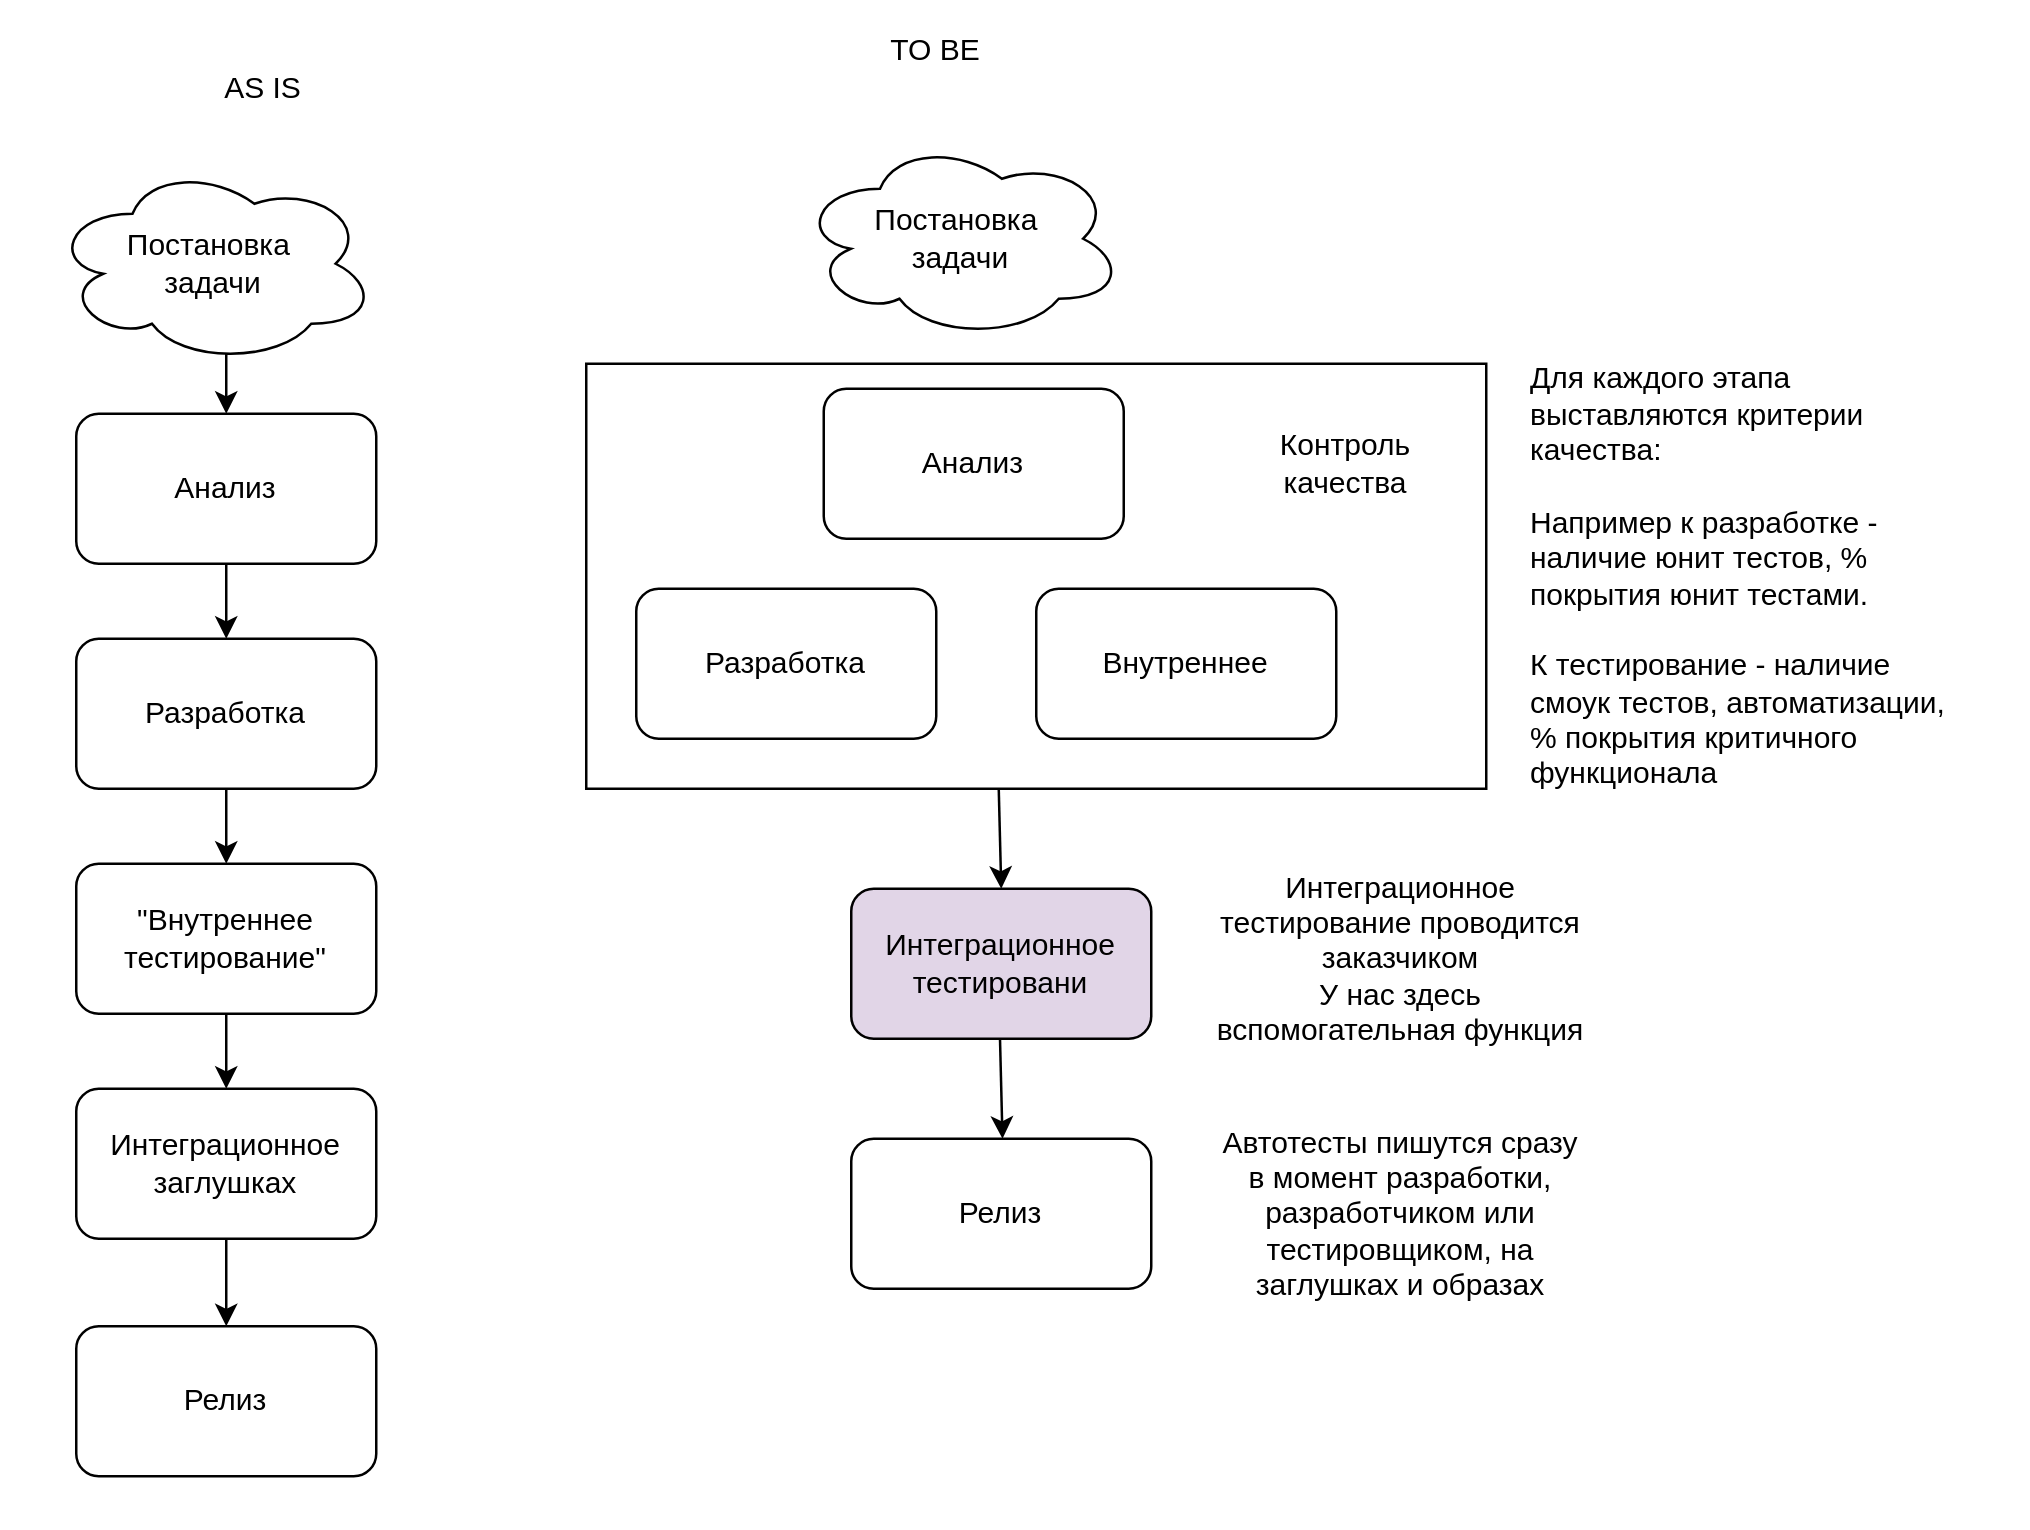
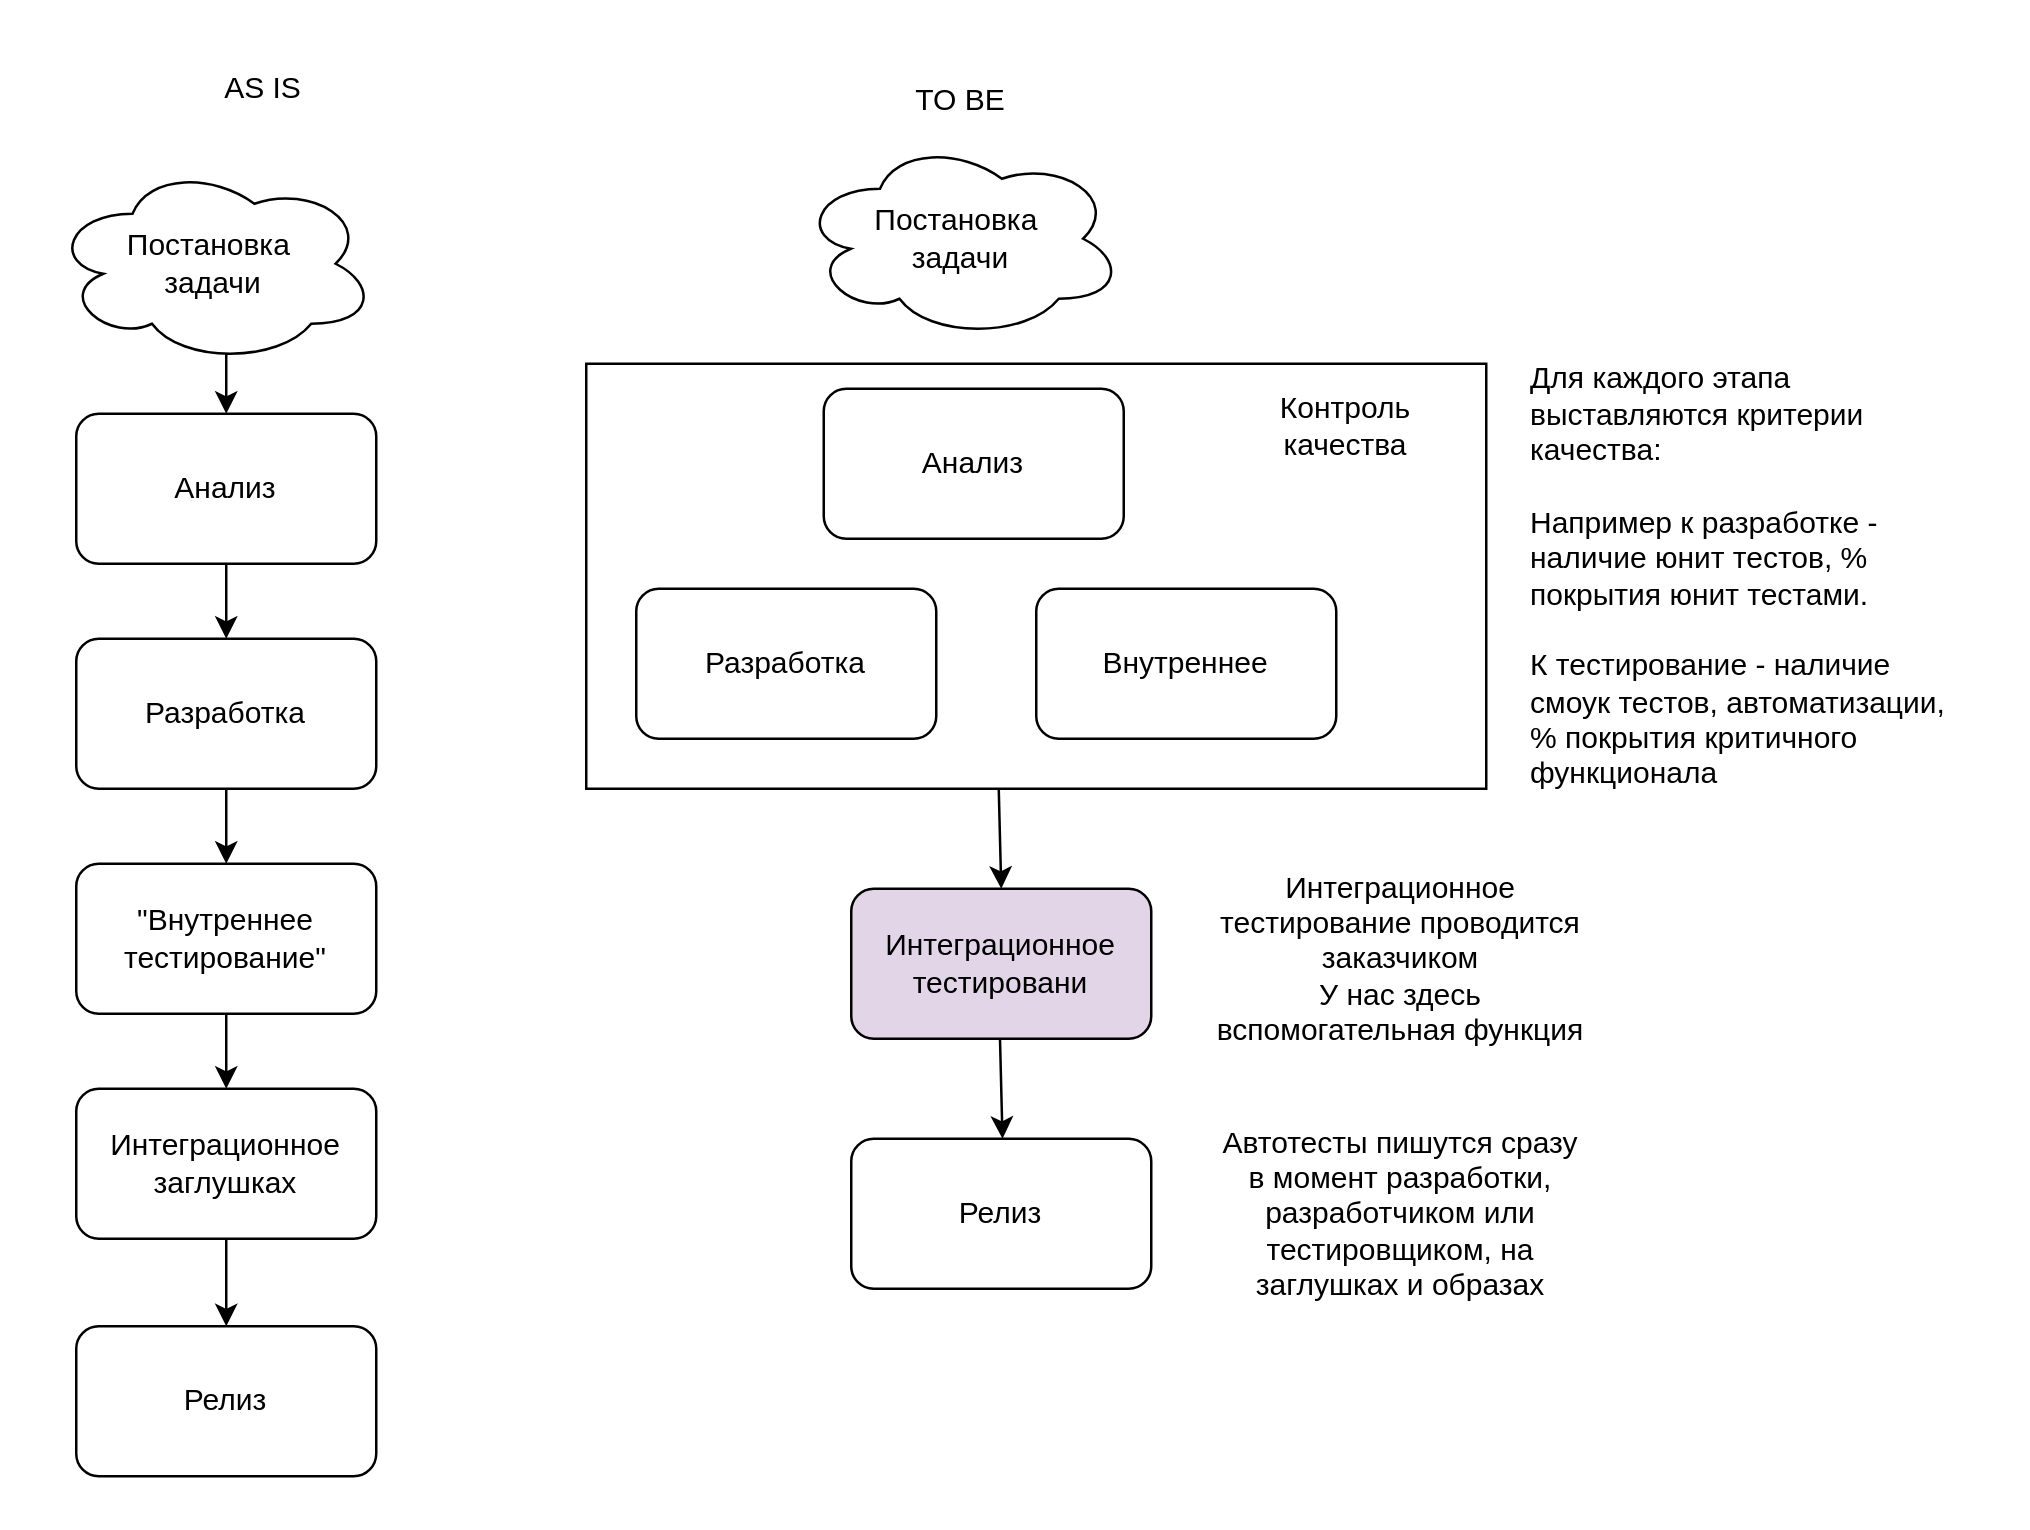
(936, 51) -> (961, 101)
(1346, 464) -> (1346, 426)
